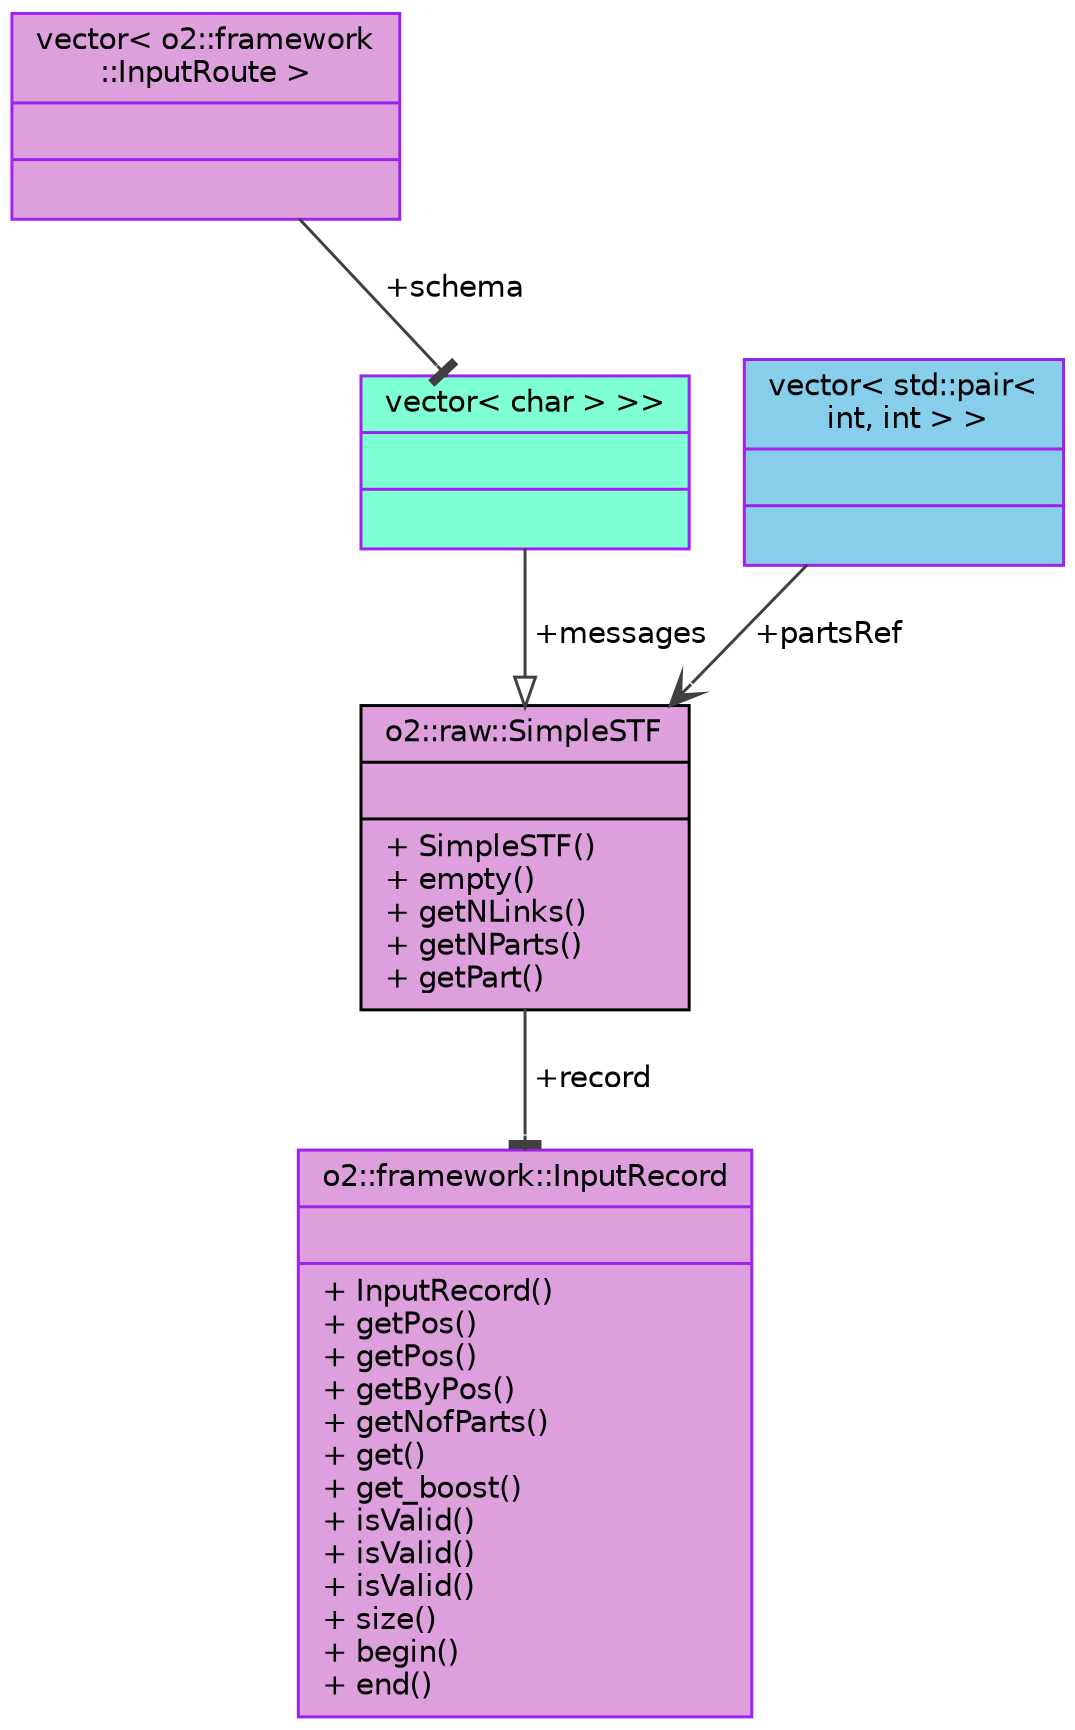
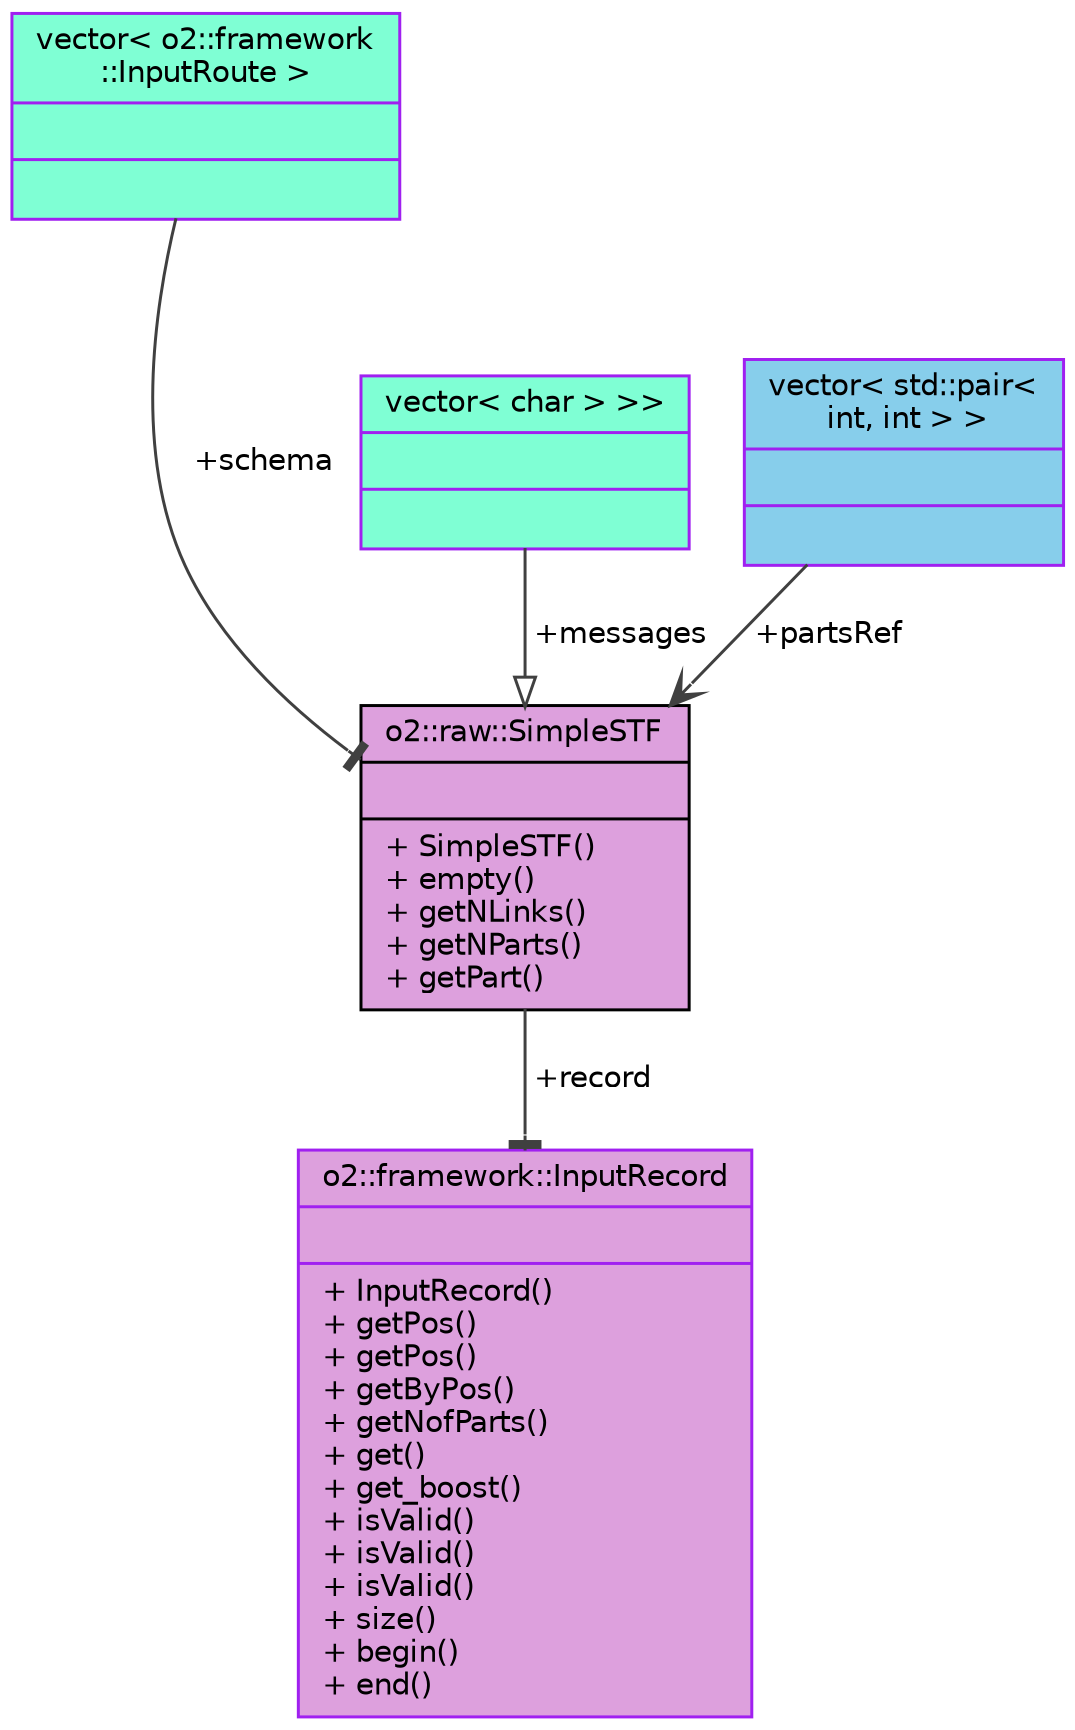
(206, 116) -> (206, 116)
(368, 292) -> (168, 516)
